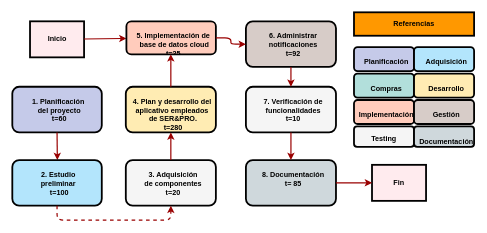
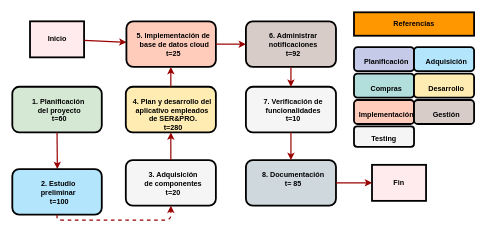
(171, 38) -> (171, 44)
(57, 110) -> (57, 110)
(444, 137) -> none
(57, 183) -> (57, 192)
